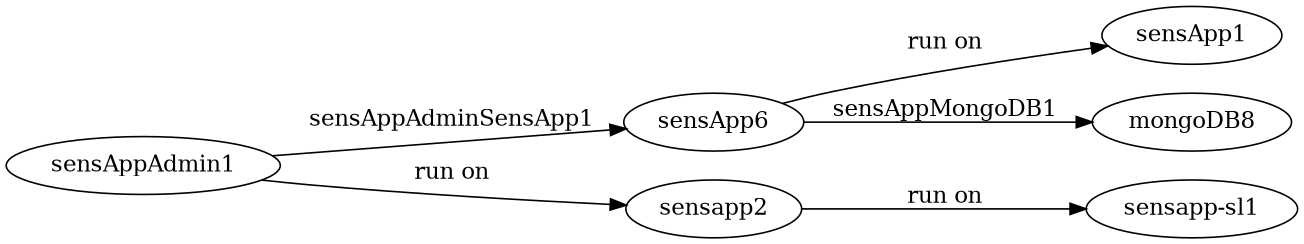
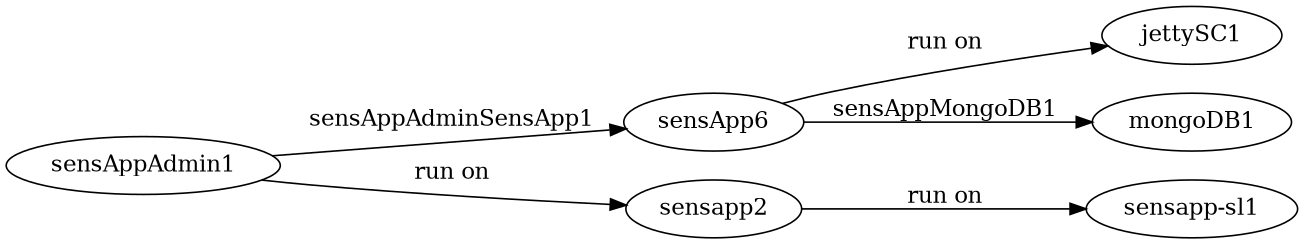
(1192, 35) -> (1192, 35)
(1192, 122) -> (1192, 122)
